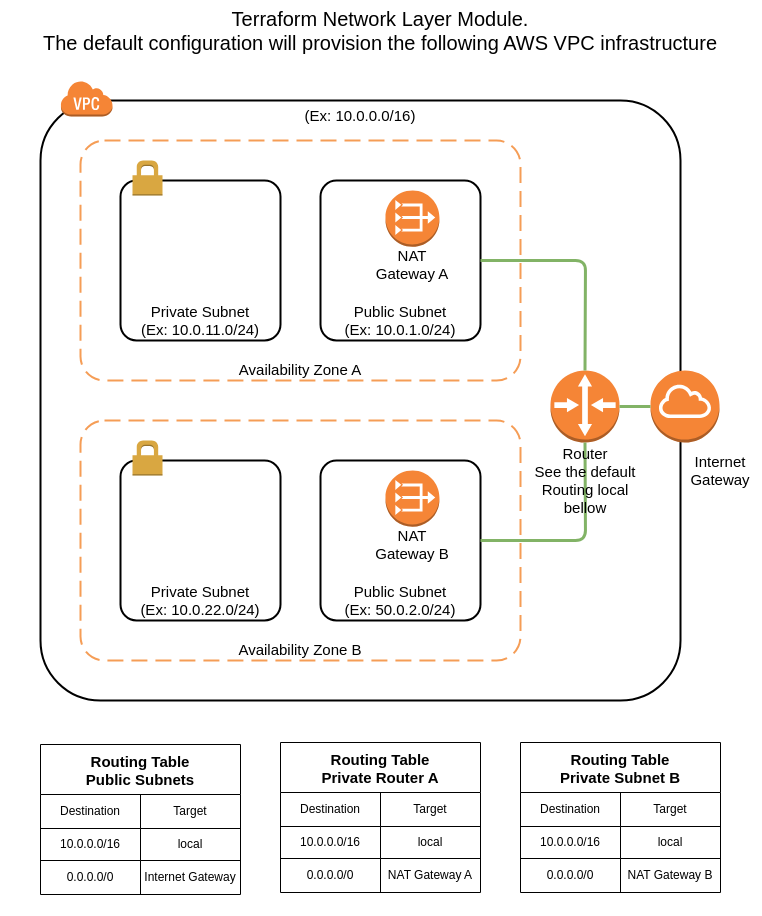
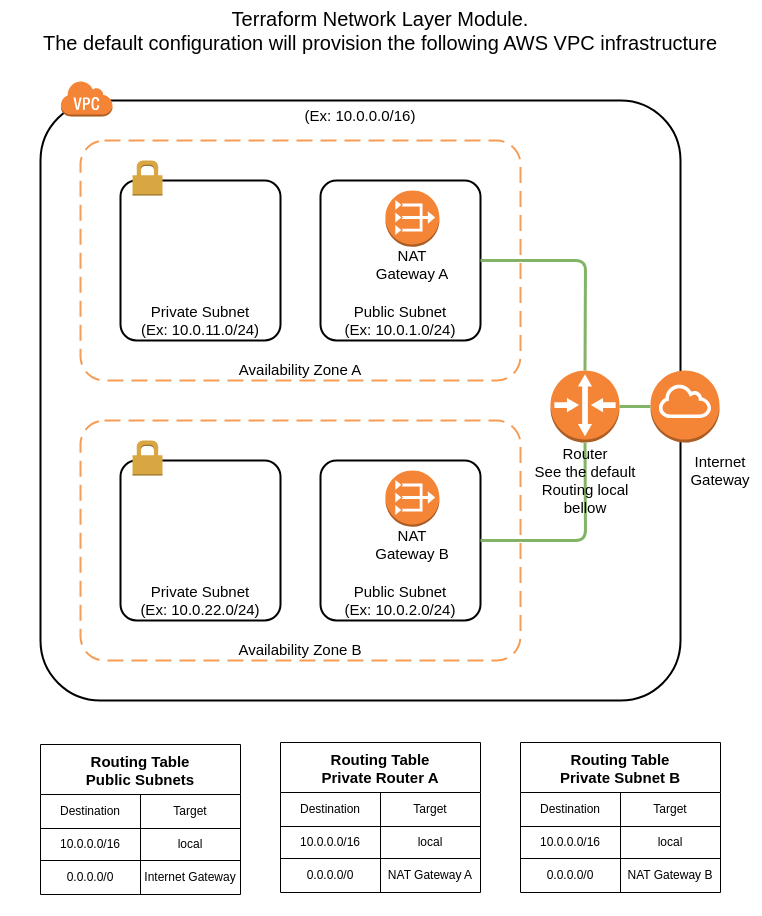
(400, 592) -> (400, 592)
